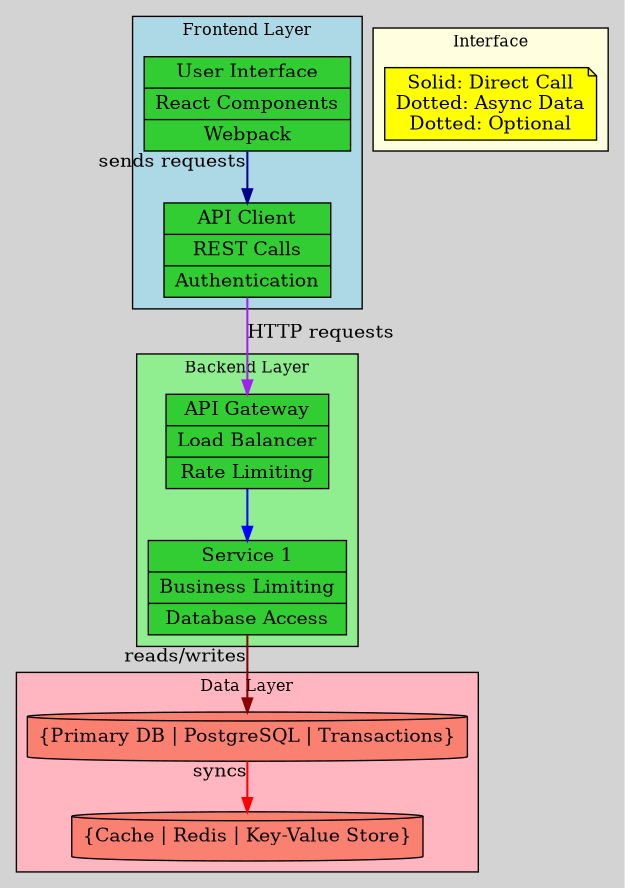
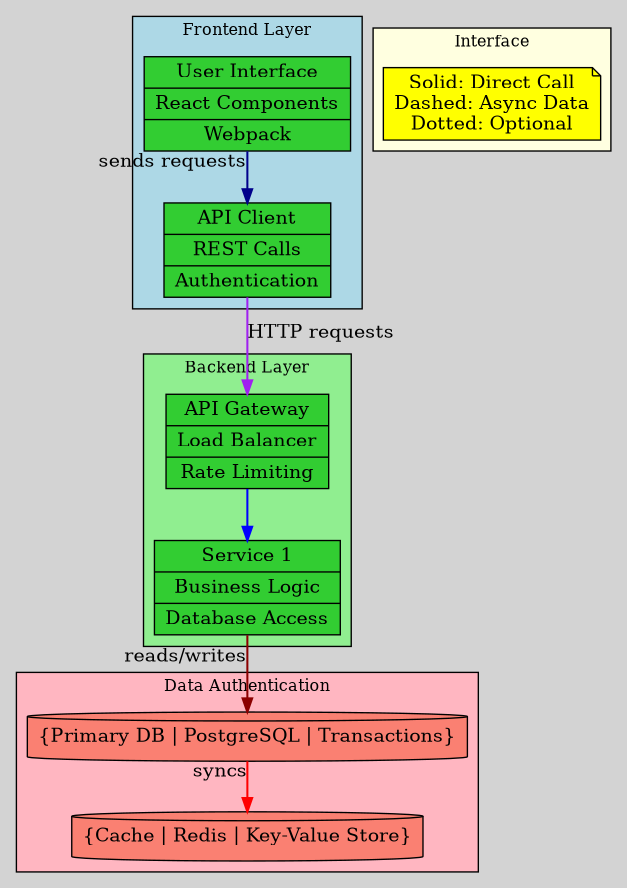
(491, 104) -> (492, 104)
(247, 587) -> (247, 587)
(247, 687) -> (247, 687)
